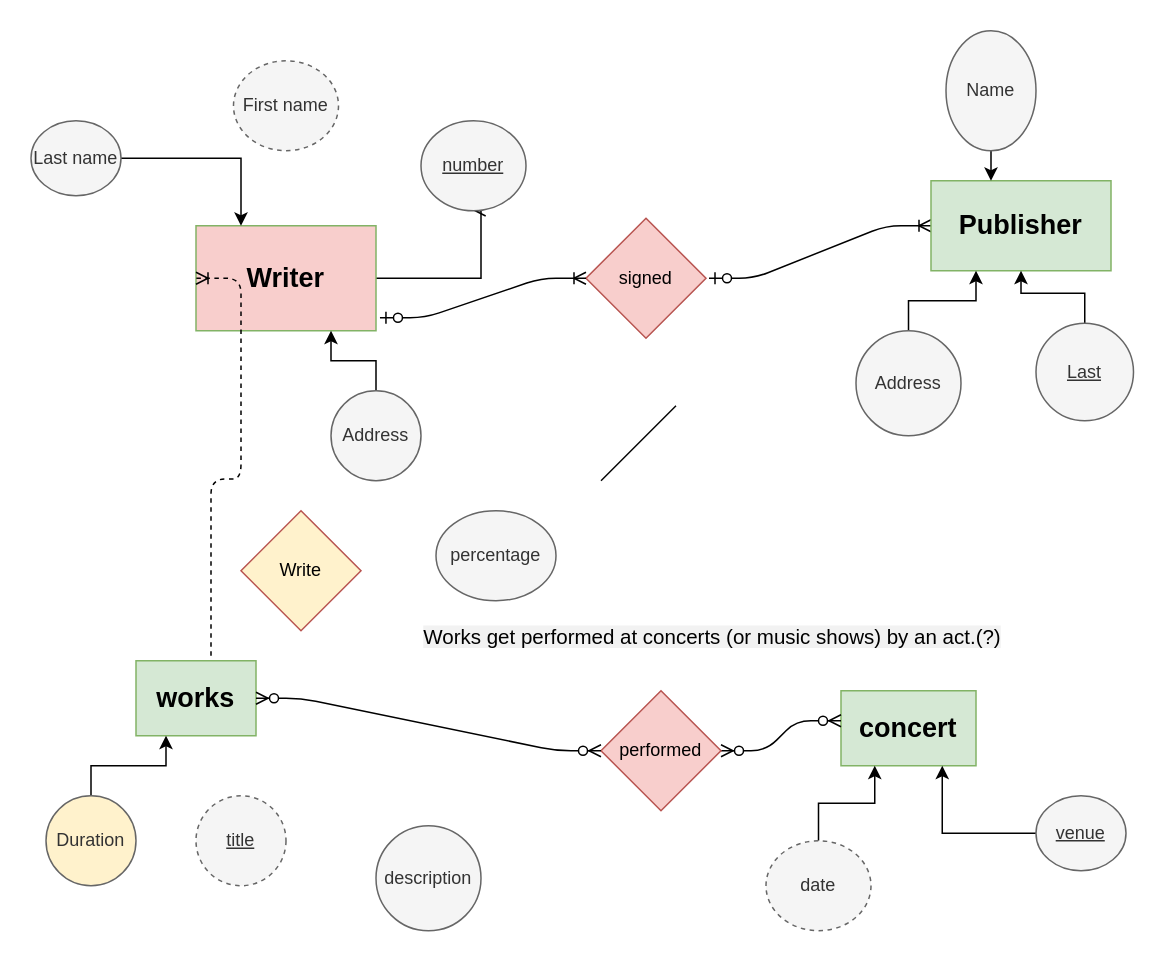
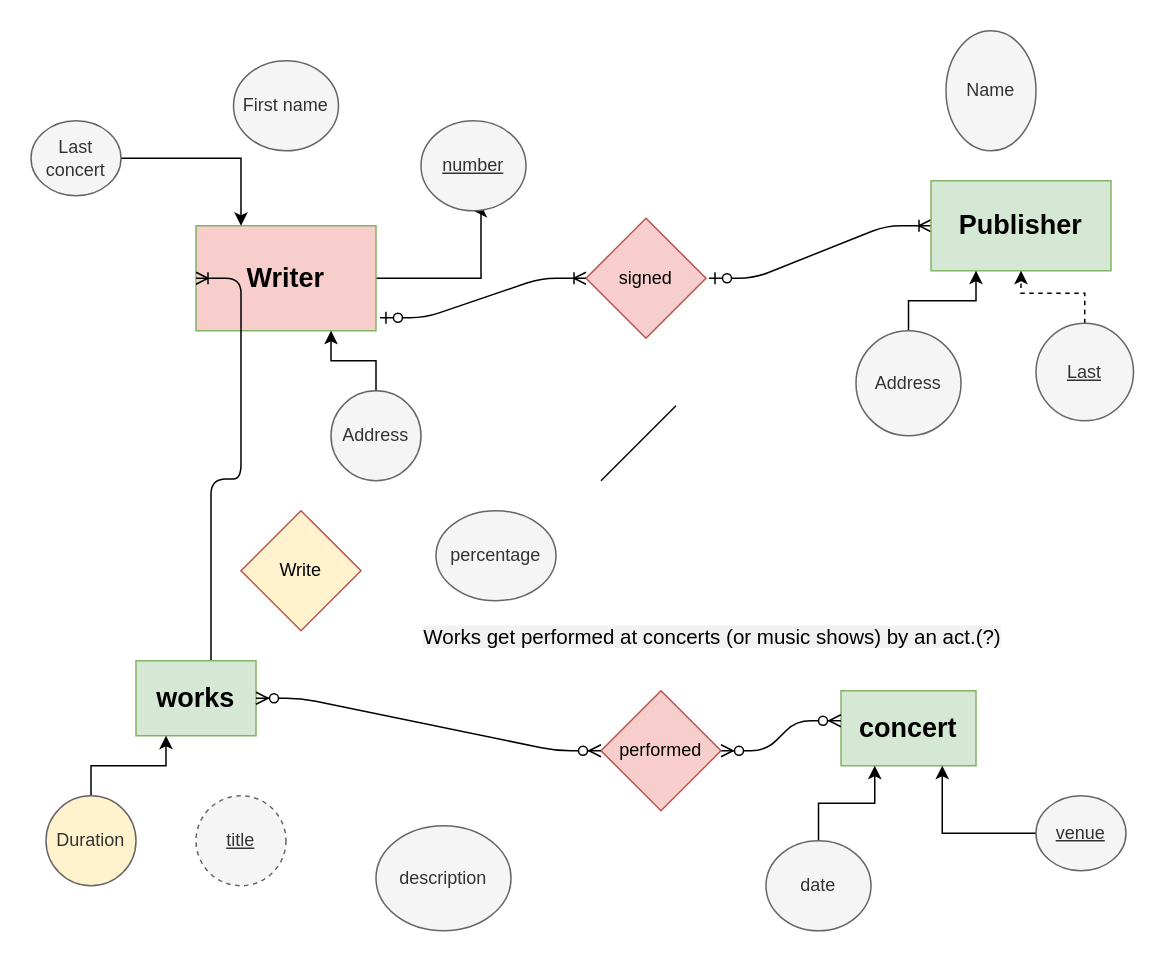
(286, 106) -> (286, 106)
(76, 158) -> (76, 158)
(991, 161) -> none
(481, 213) -> (481, 212)
(1060, 293) -> (1060, 293)
(241, 460) -> (241, 460)
(428, 878) -> (443, 878)
(818, 886) -> (818, 886)
